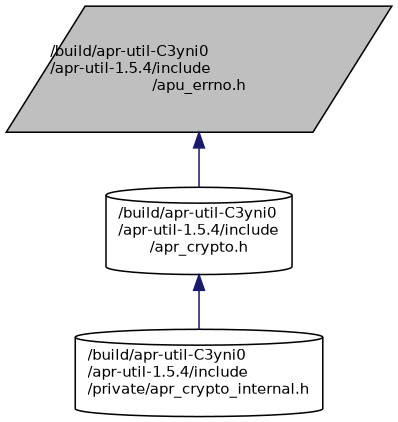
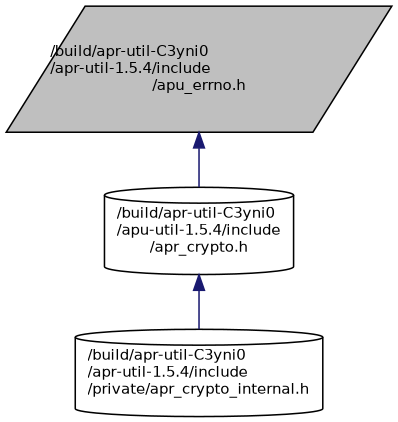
(199, 231) -> (199, 231)
